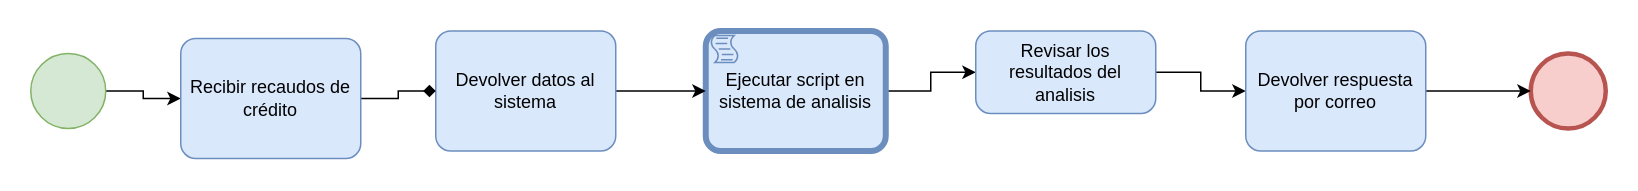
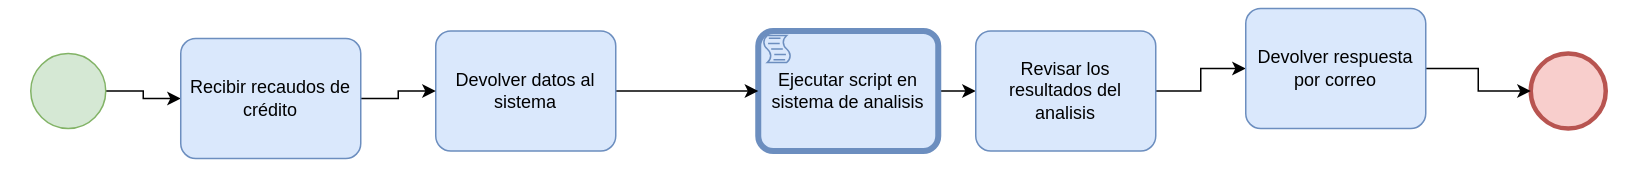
(1066, 72) -> (1066, 91)
(423, 91) -> (424, 91)
(796, 91) -> (848, 91)
(1336, 91) -> (1336, 68)
